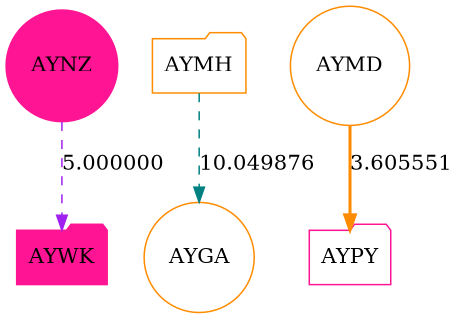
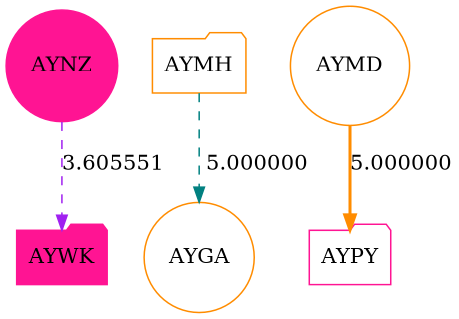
(113, 164) -> (113, 164)
(257, 164) -> (257, 164)
(401, 164) -> (401, 164)
